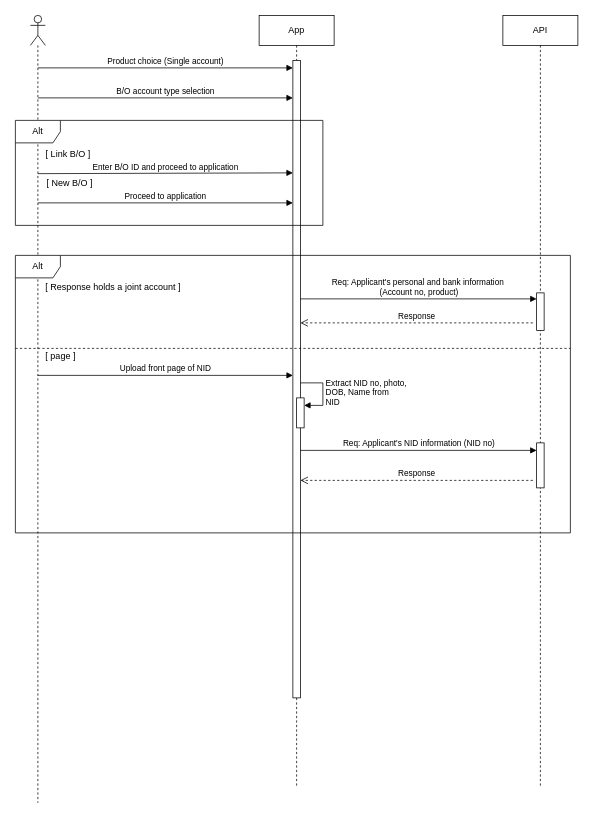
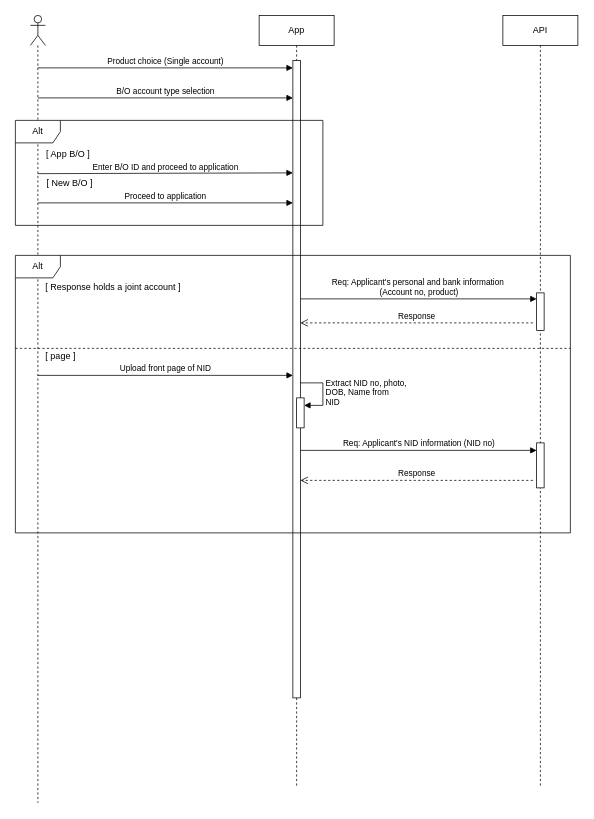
(68, 154) -> (68, 154)
